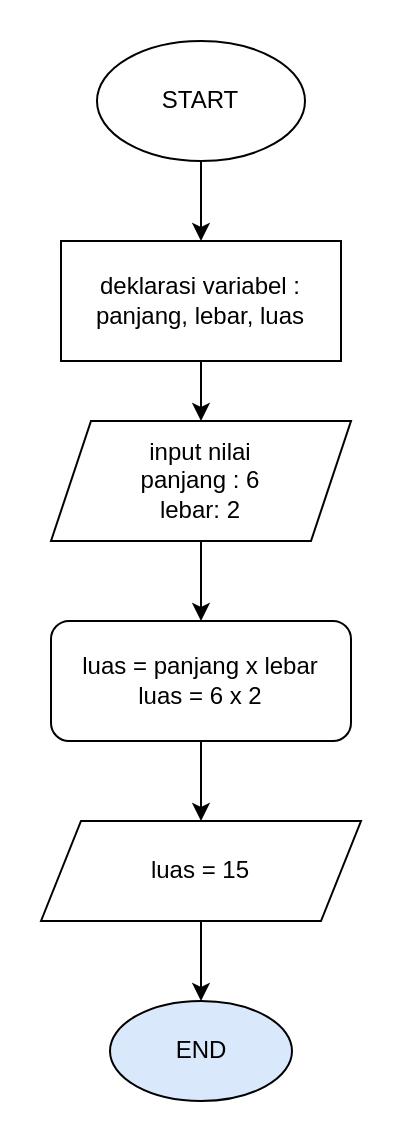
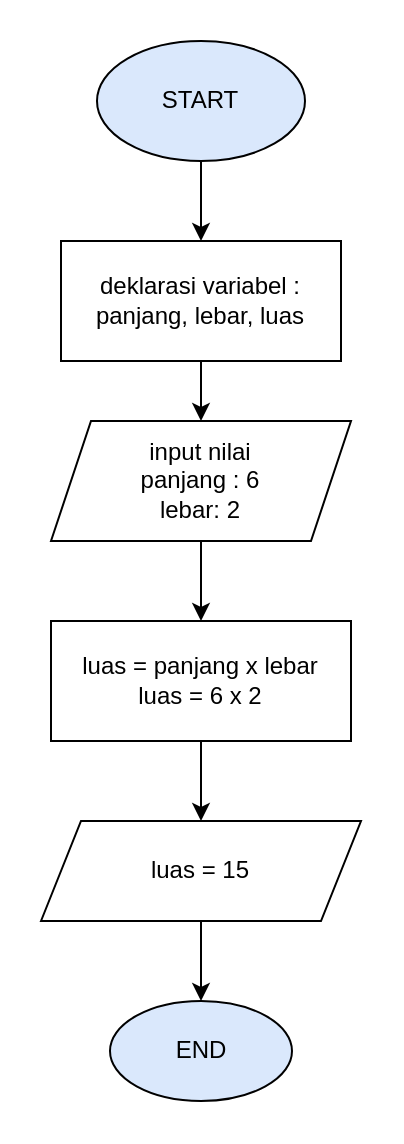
(201, 101) -> (201, 101)
(201, 681) -> (201, 681)
